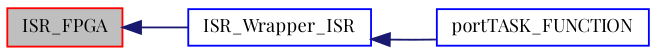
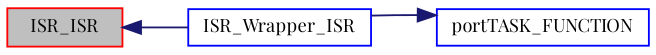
(65, 27) -> (65, 27)
(413, 40) -> (394, 15)
